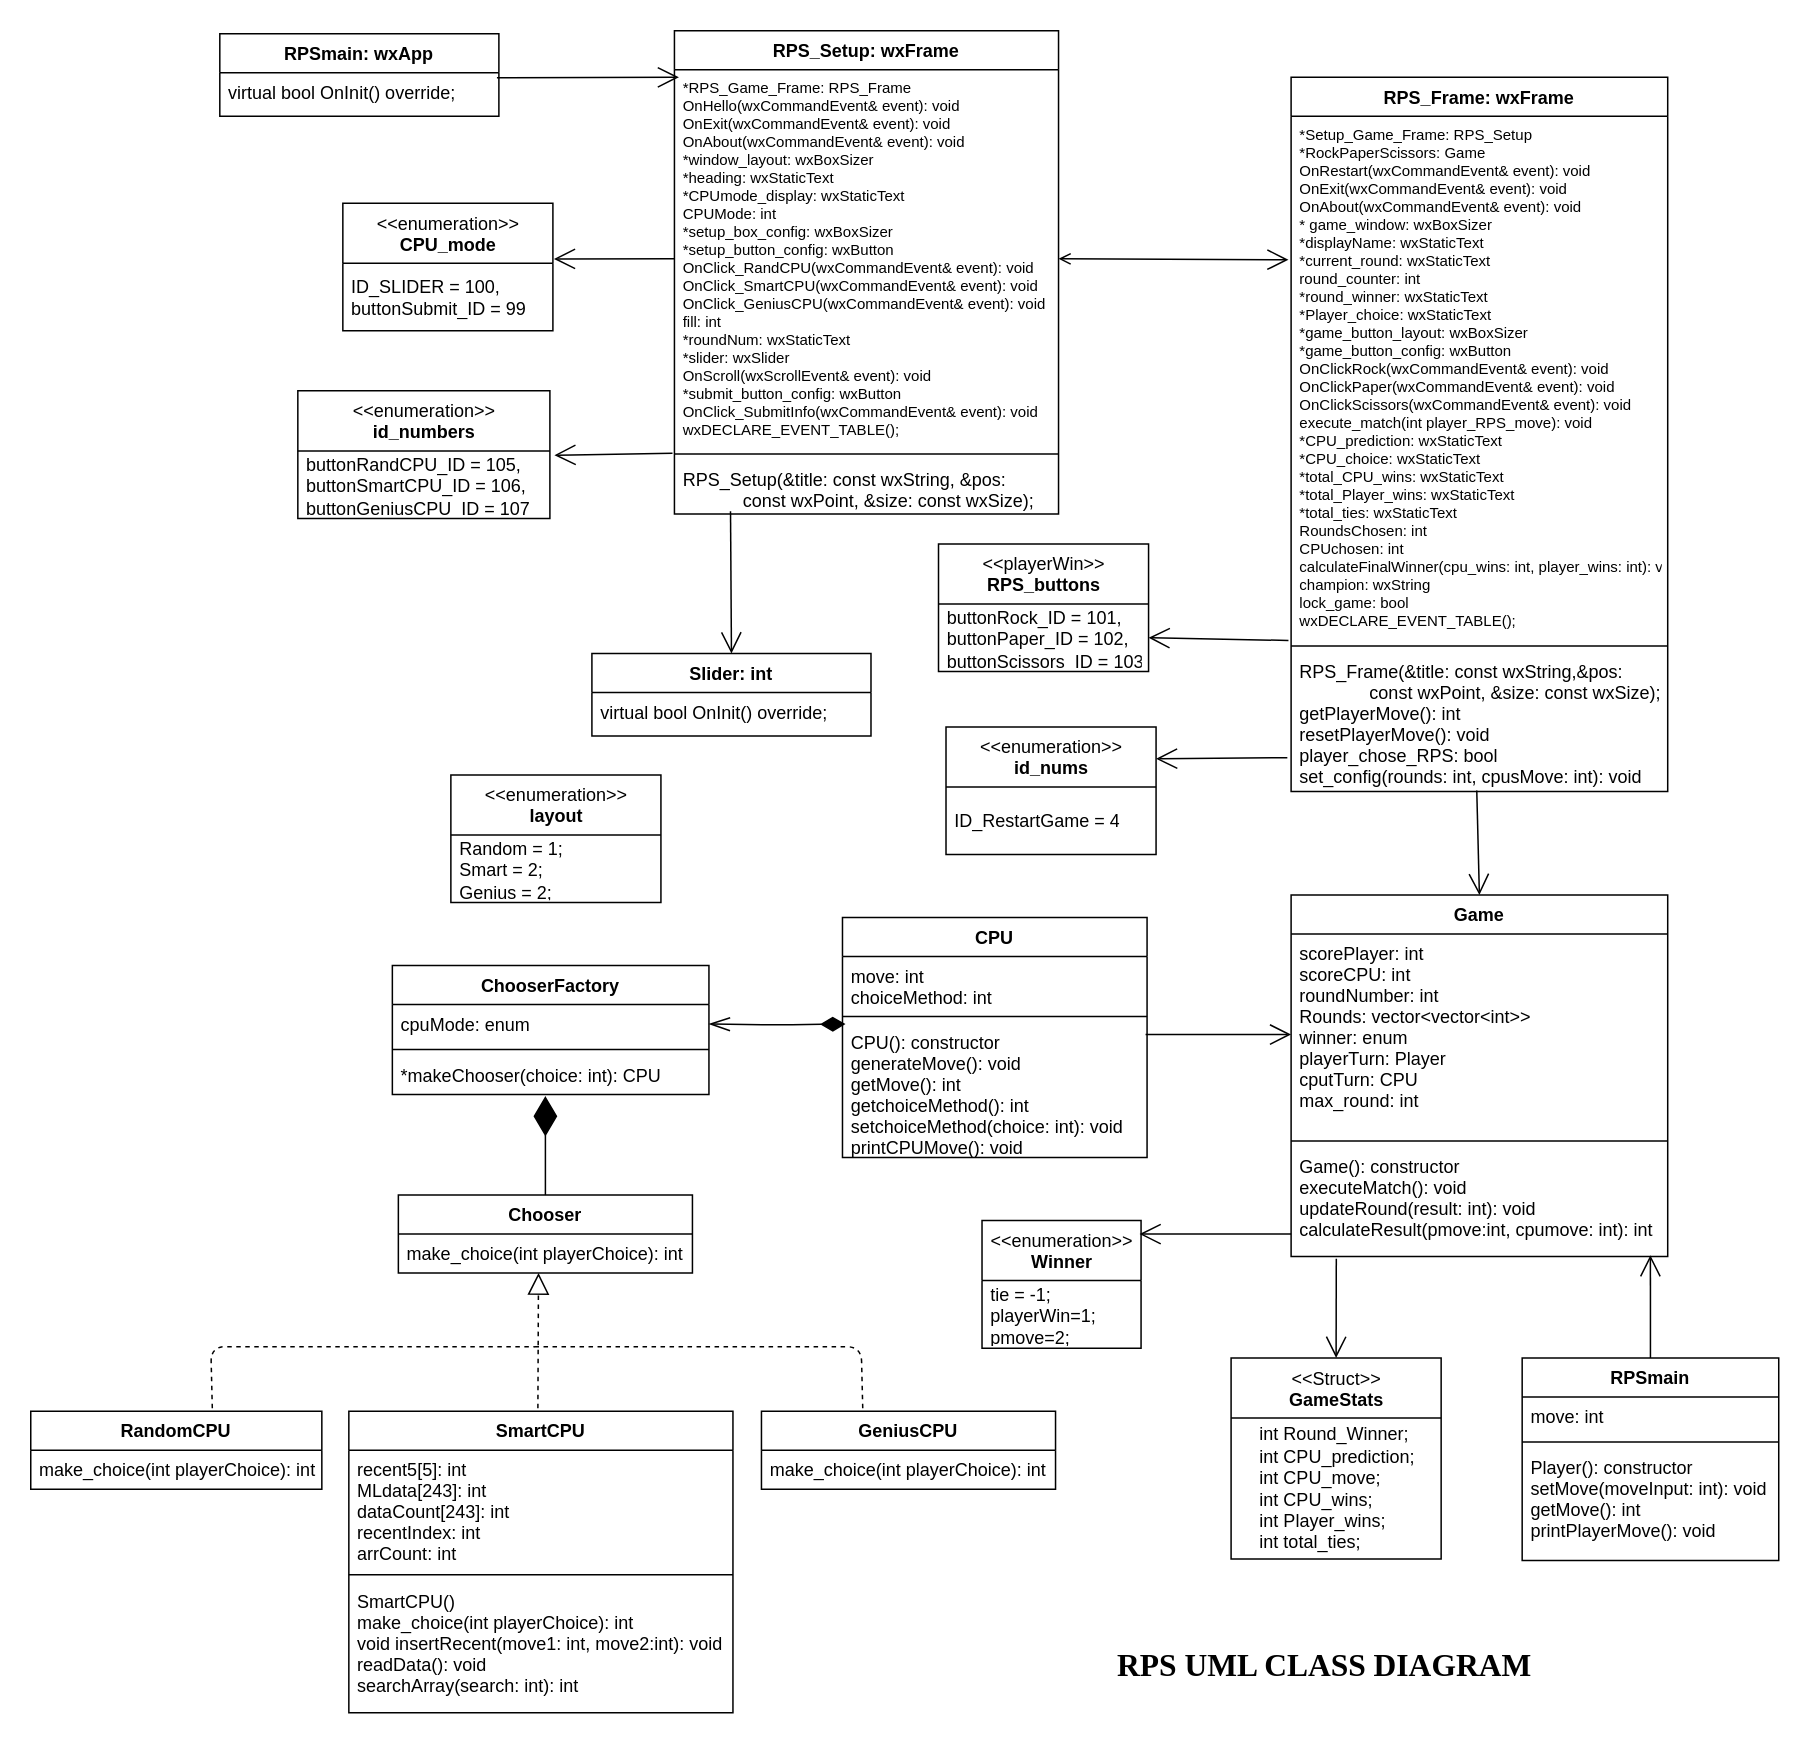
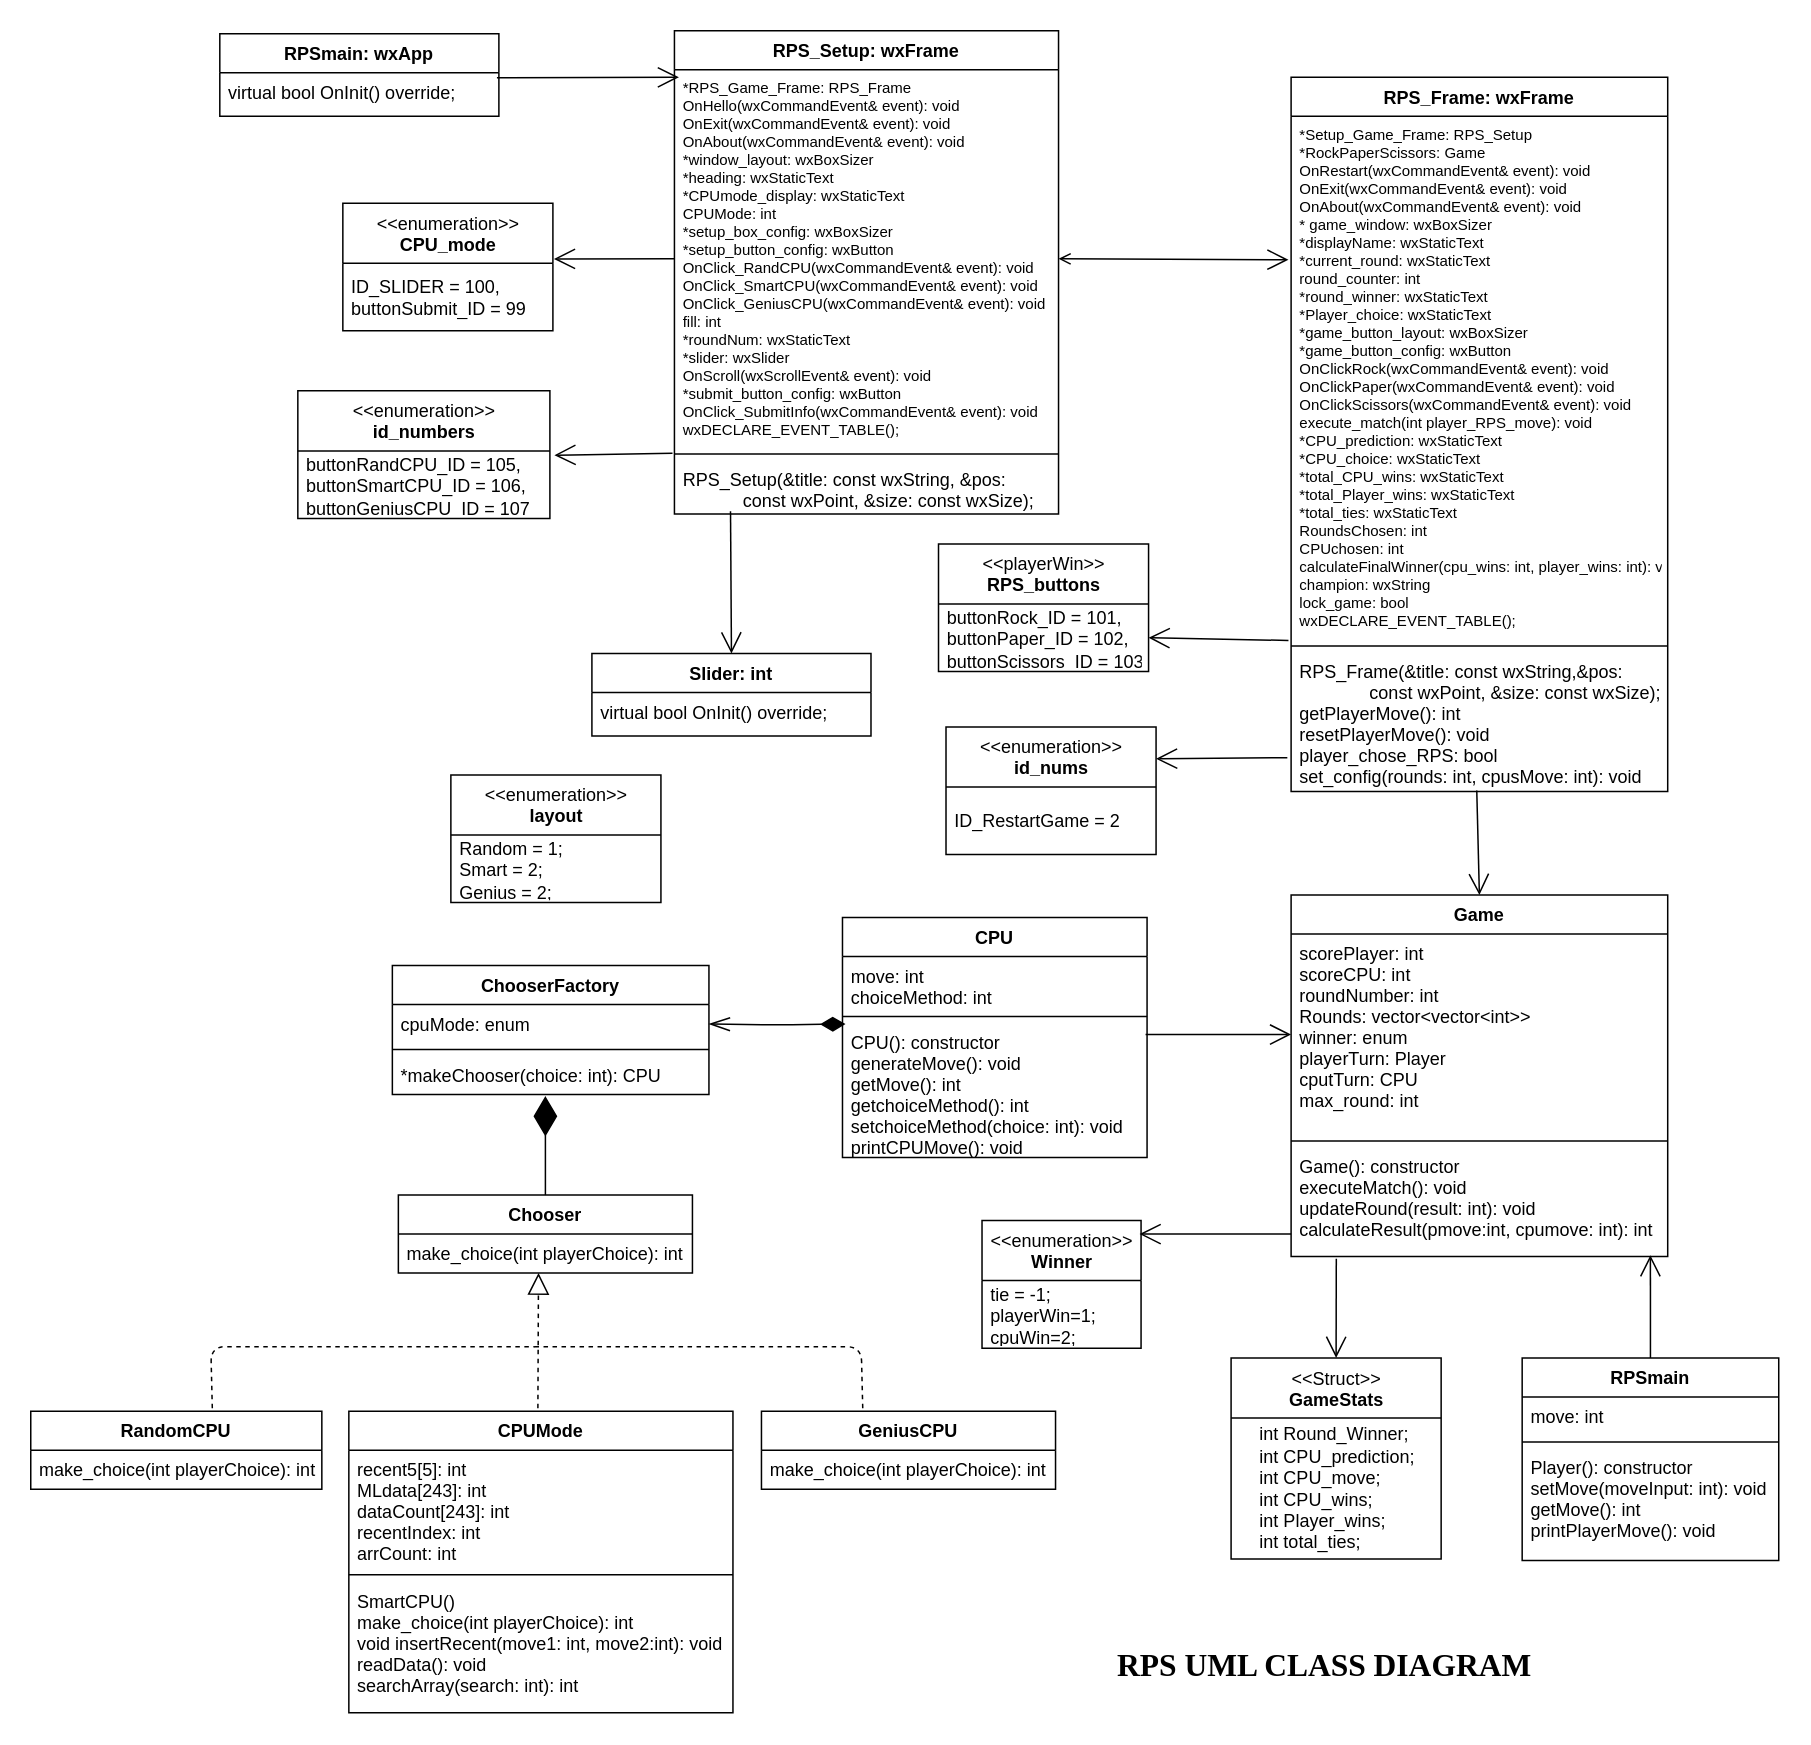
(1041, 821) -> (1041, 821)
(1044, 1315) -> (1044, 1315)
(540, 1431) -> (540, 1431)
